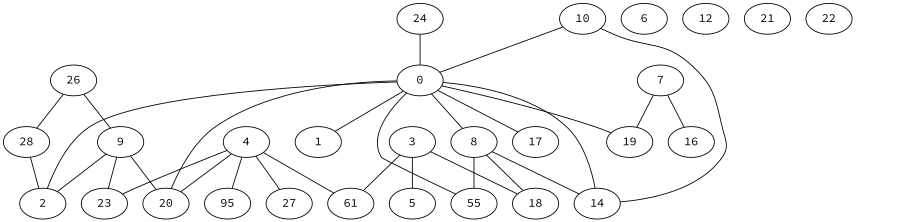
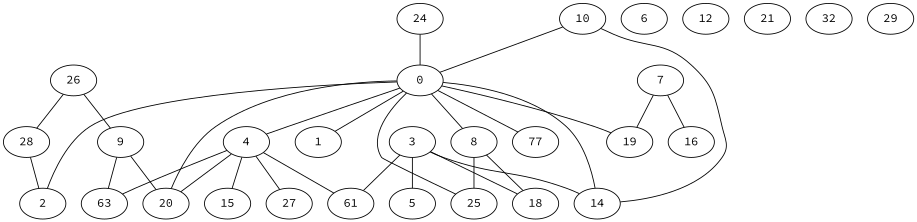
(829, 19) -> (829, 19)
none -> (891, 19)
none -> (333, 111)
(536, 142) -> (536, 142)
(82, 173) -> none
(536, 173) -> (493, 171)
(104, 204) -> (104, 204)
(228, 204) -> (228, 204)
(474, 204) -> (474, 204)
